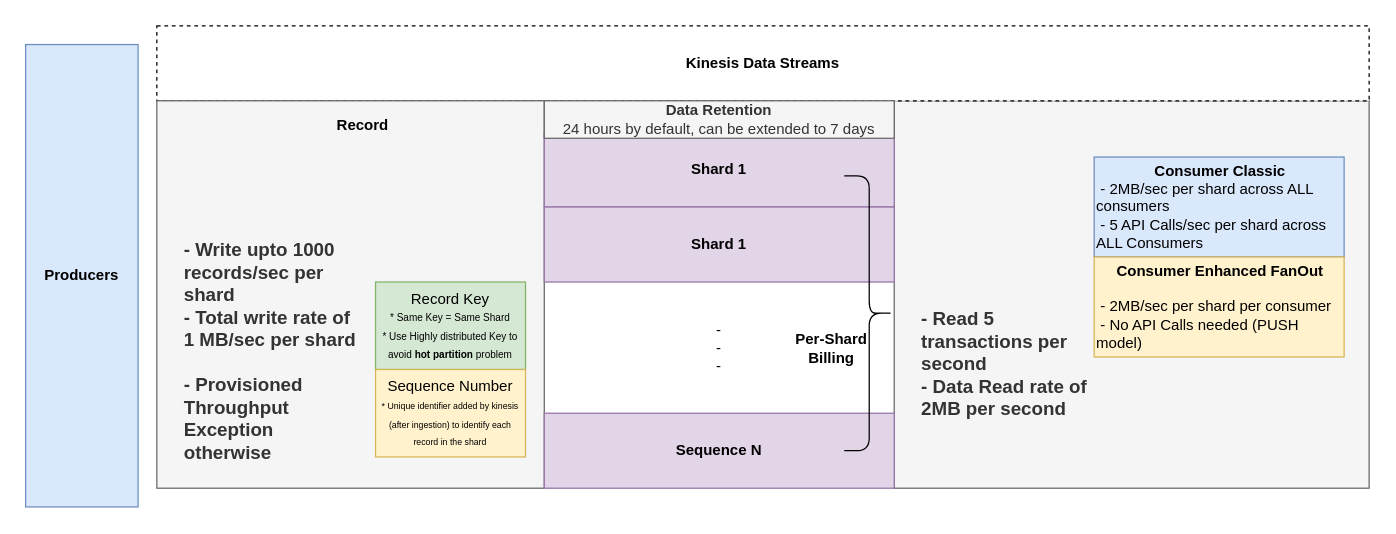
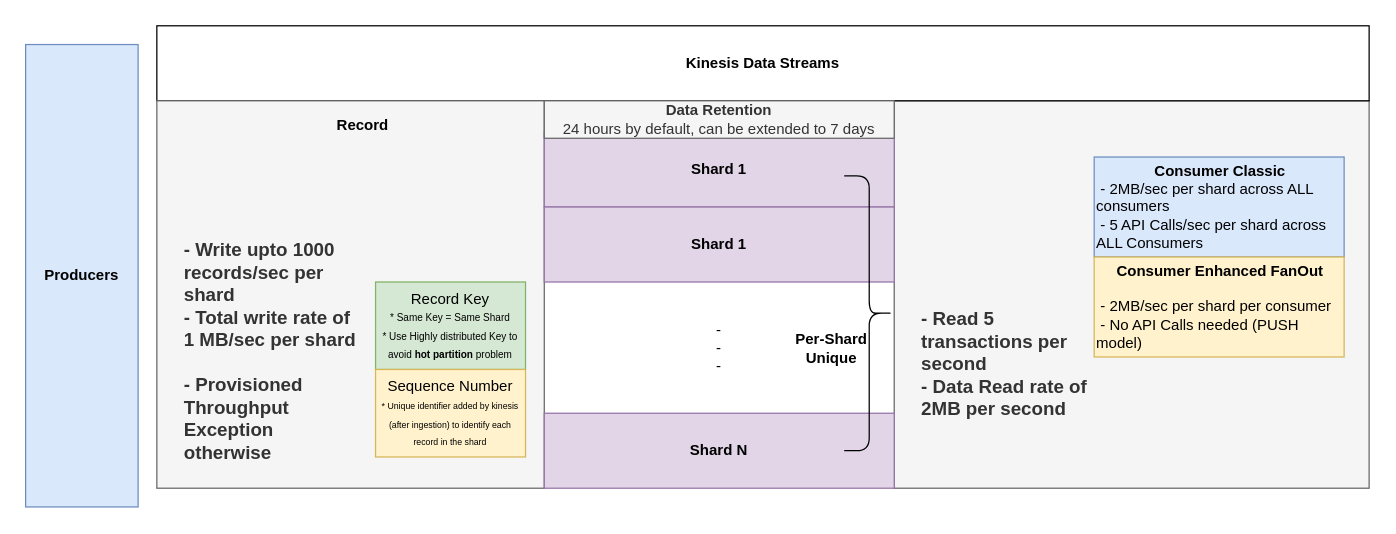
(763, 63) -> (763, 63)
(832, 348) -> (832, 348)
(719, 451) -> (719, 451)
